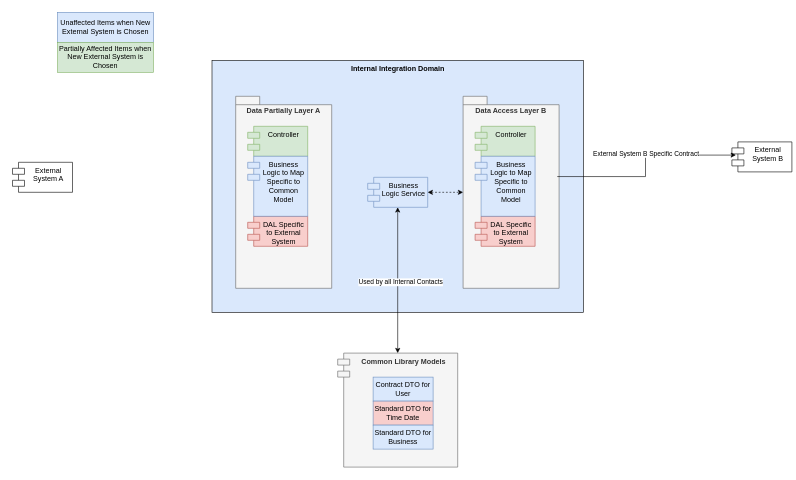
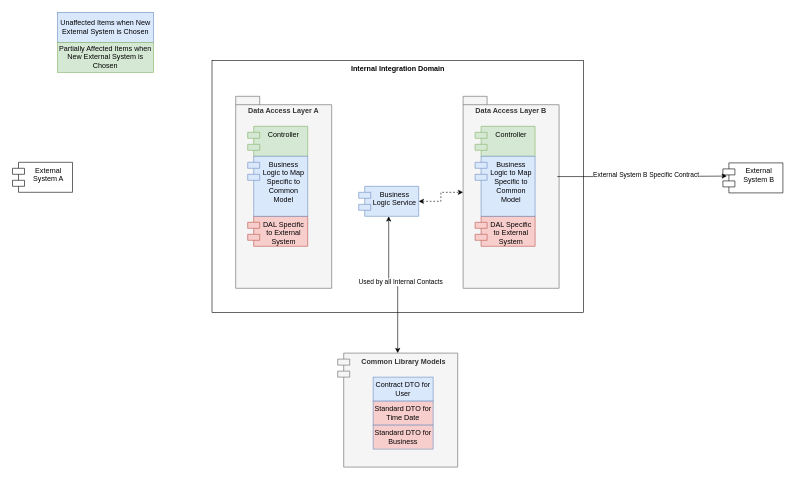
(398, 69) -> (398, 69)
(284, 111) -> (284, 111)
(762, 157) -> (753, 178)
(398, 192) -> (389, 201)
(403, 437) -> (403, 437)
